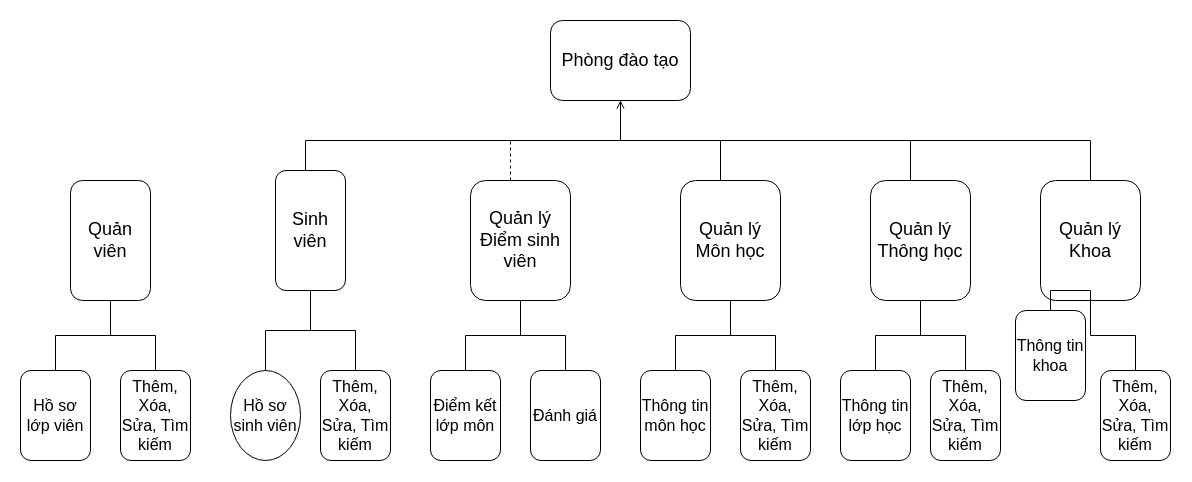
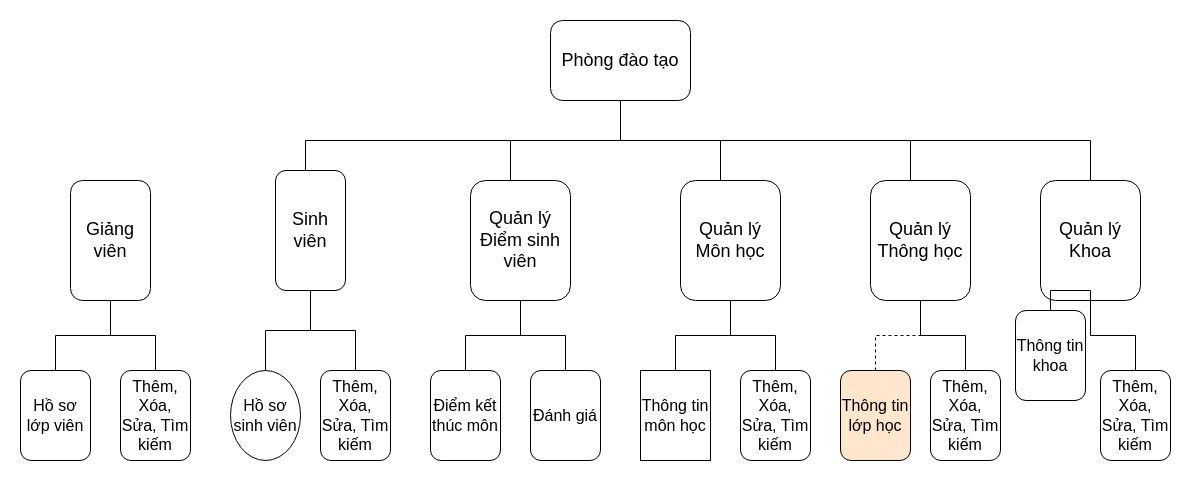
(508, 141) -> (508, 141)
(511, 161) -> (511, 161)
(111, 241) -> (111, 241)
(881, 336) -> (881, 336)
(466, 416) -> (466, 416)
(676, 416) -> (676, 416)
(876, 416) -> (876, 416)
